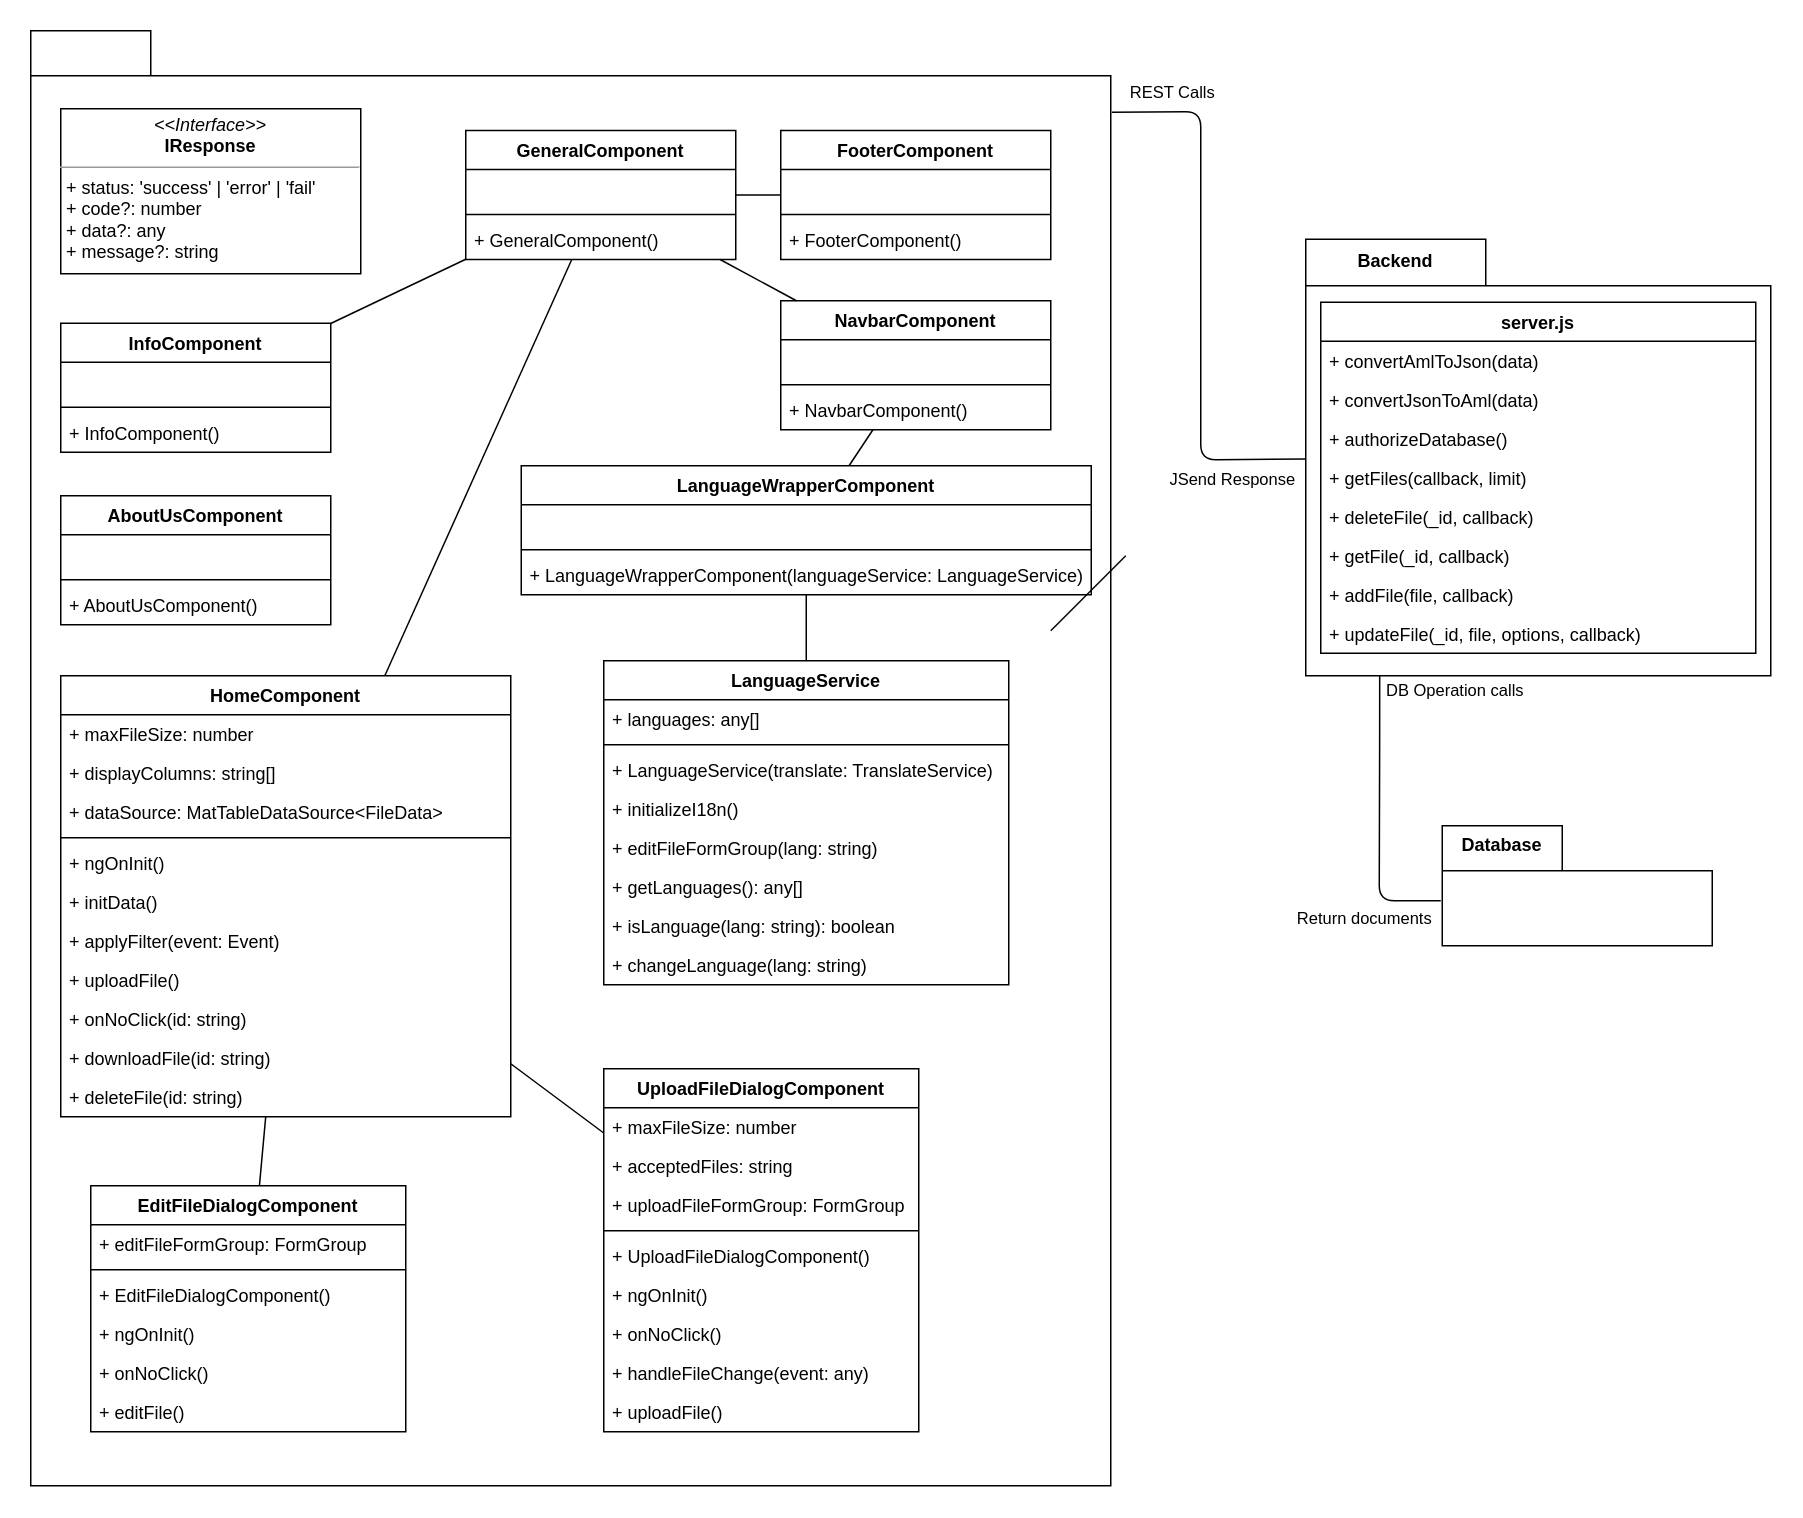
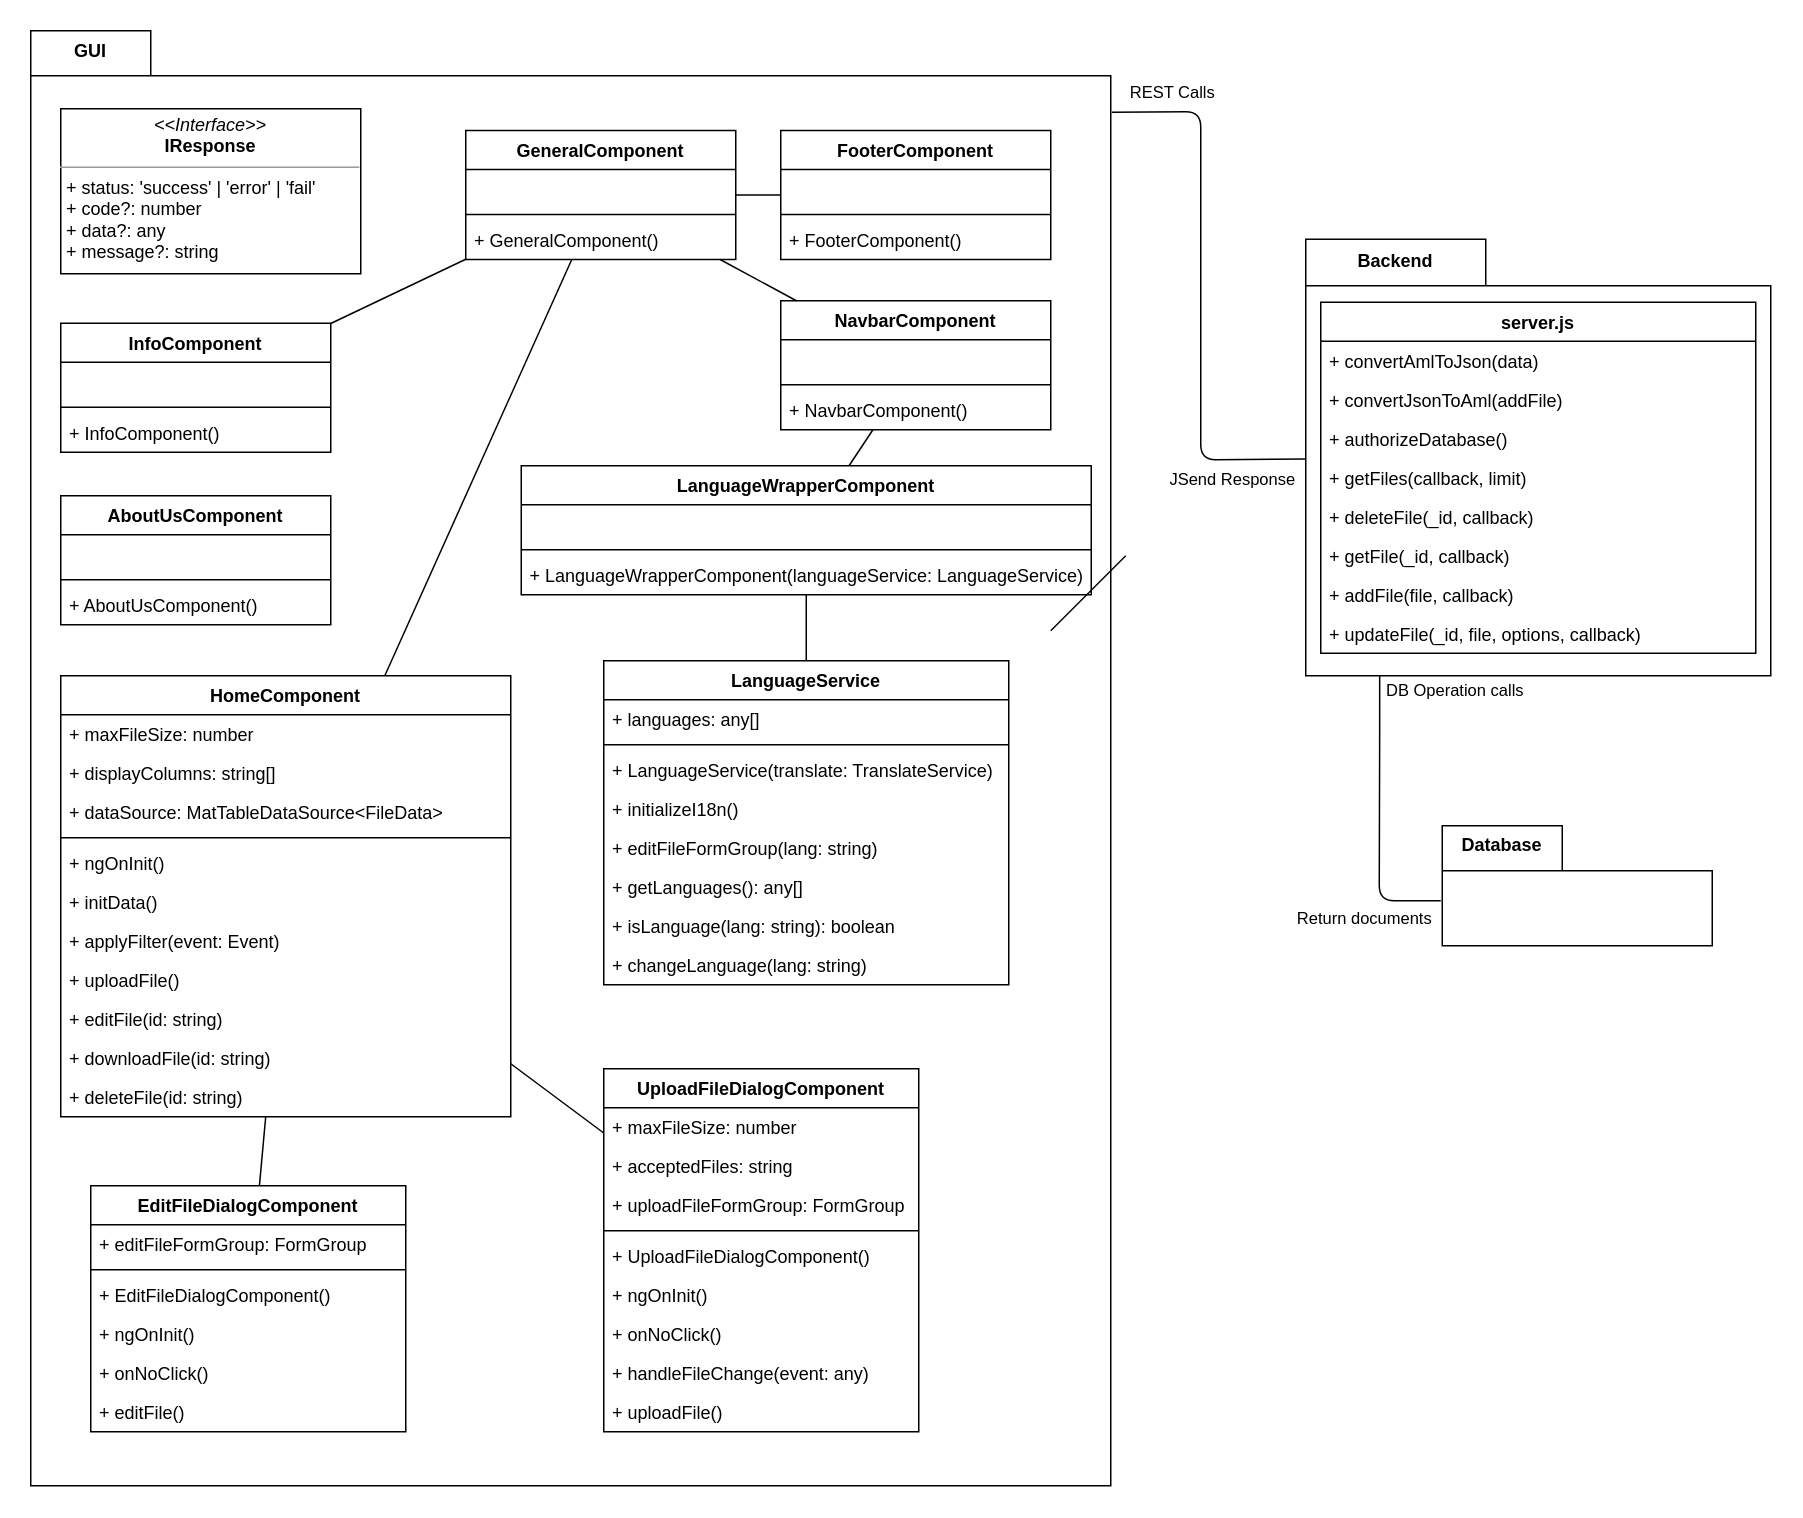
none -> (91, 50)
(1445, 401) -> (1456, 401)
(169, 1020) -> (161, 1020)
